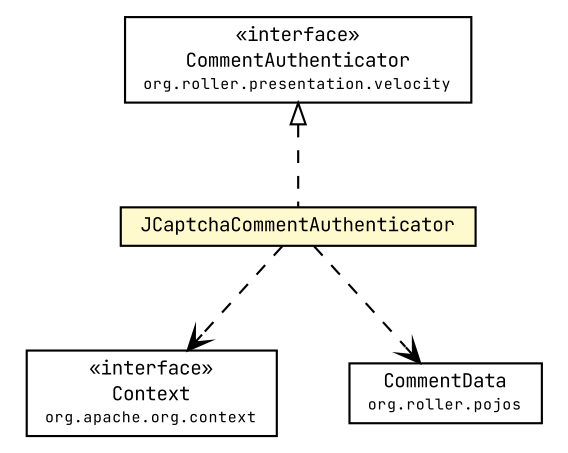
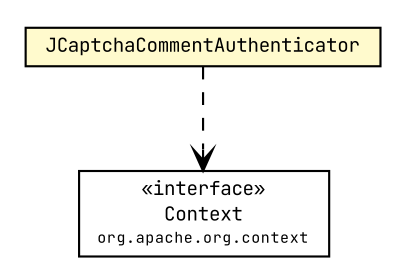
(298, 60) -> none
(446, 393) -> none
